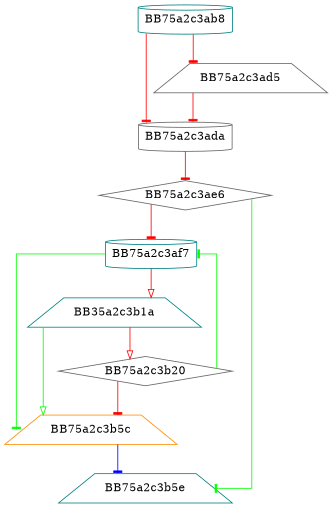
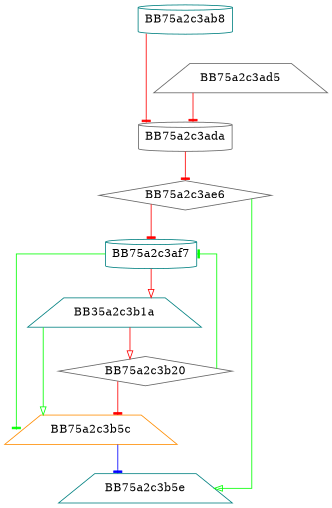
(193, 47) -> none
(252, 360) -> (252, 360)
